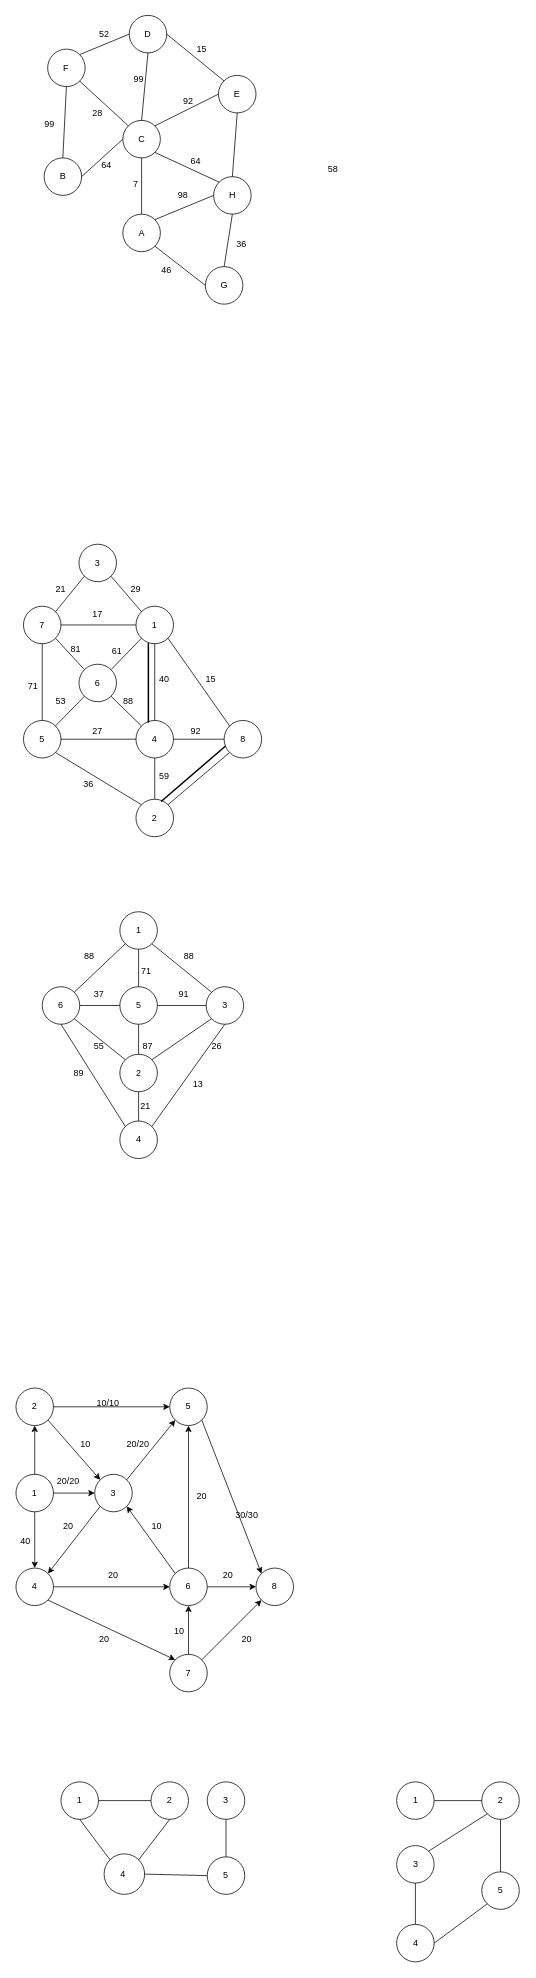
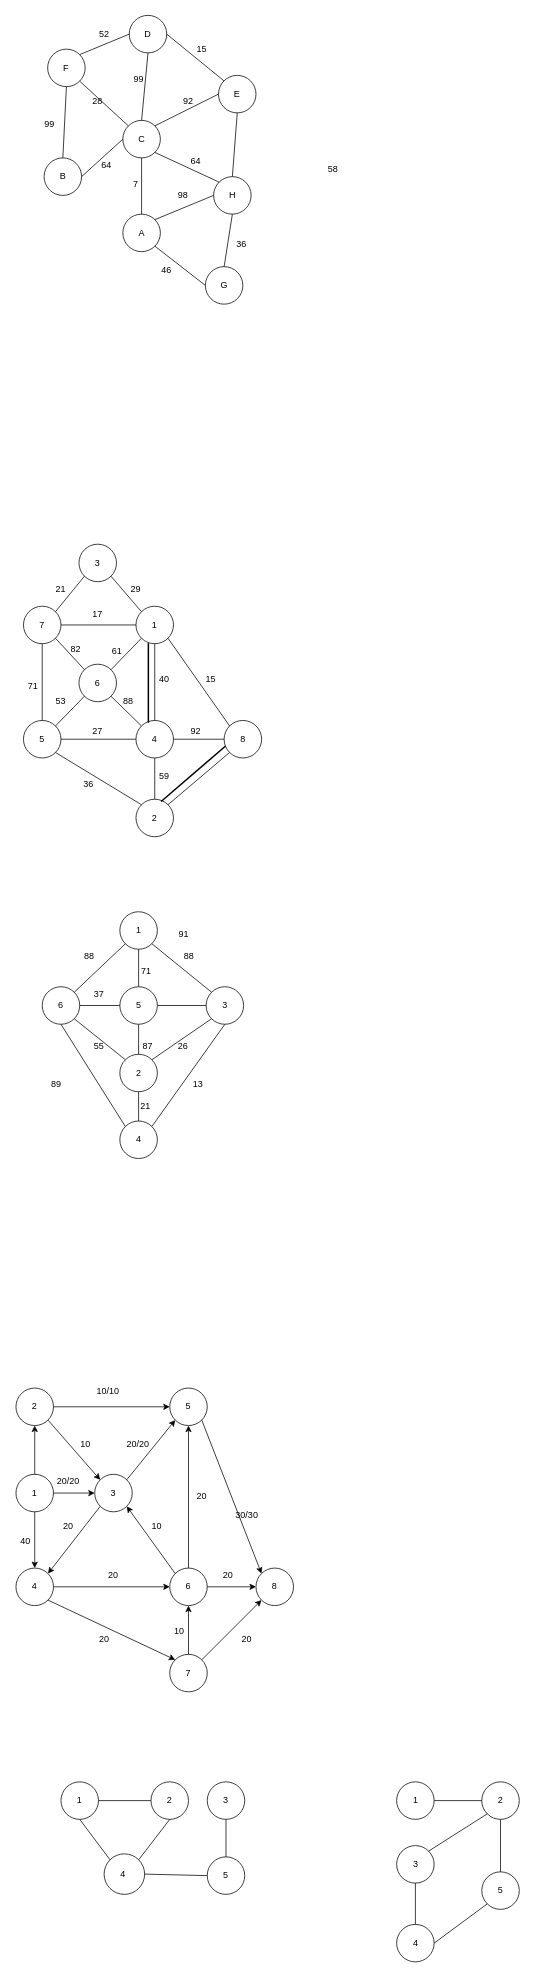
(98, 113) -> (98, 102)
(76, 649) -> (76, 649)
(183, 994) -> (183, 934)
(216, 1047) -> (183, 1047)
(79, 1073) -> (56, 1084)
(108, 1403) -> (108, 1392)
